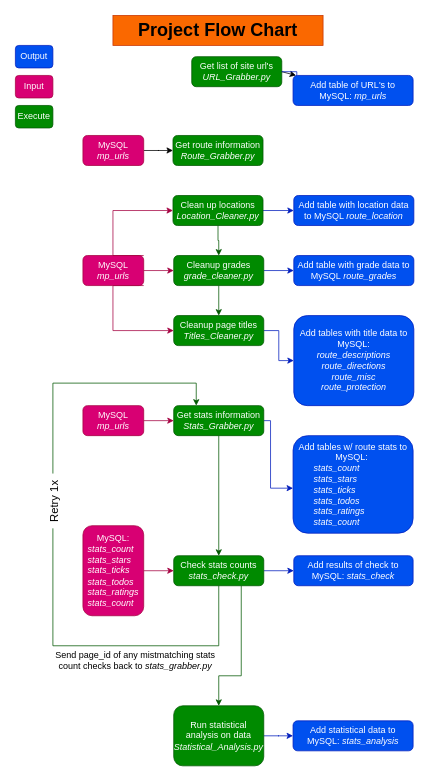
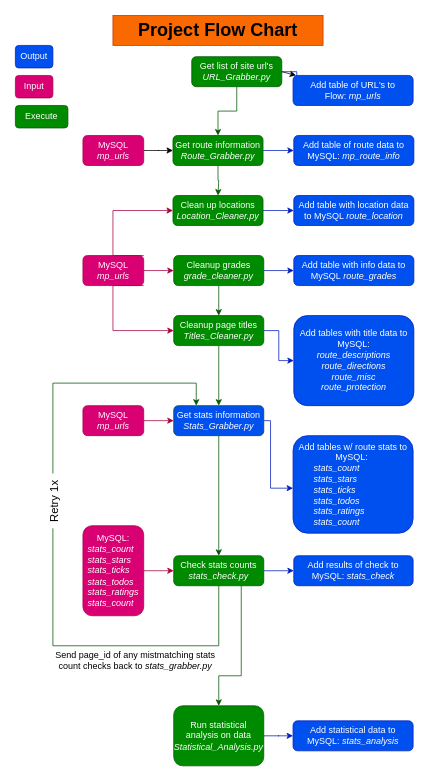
(353, 90) -> (353, 90)
none -> (237, 100)
(34, 117) -> (42, 117)
none -> (275, 150)
none -> (354, 150)
none -> (218, 183)
(219, 243) -> none
(354, 270) -> (354, 270)
none -> (219, 372)
(219, 420) -> (219, 420)
